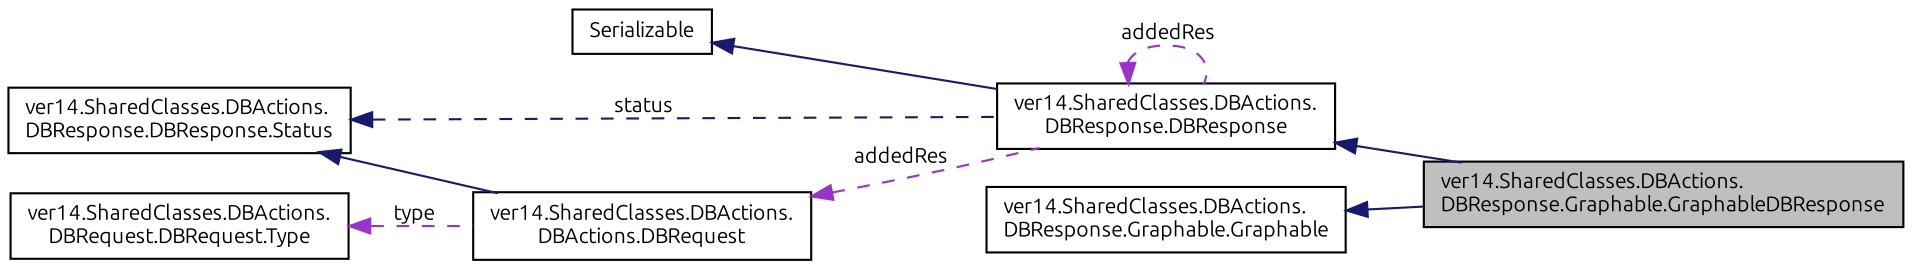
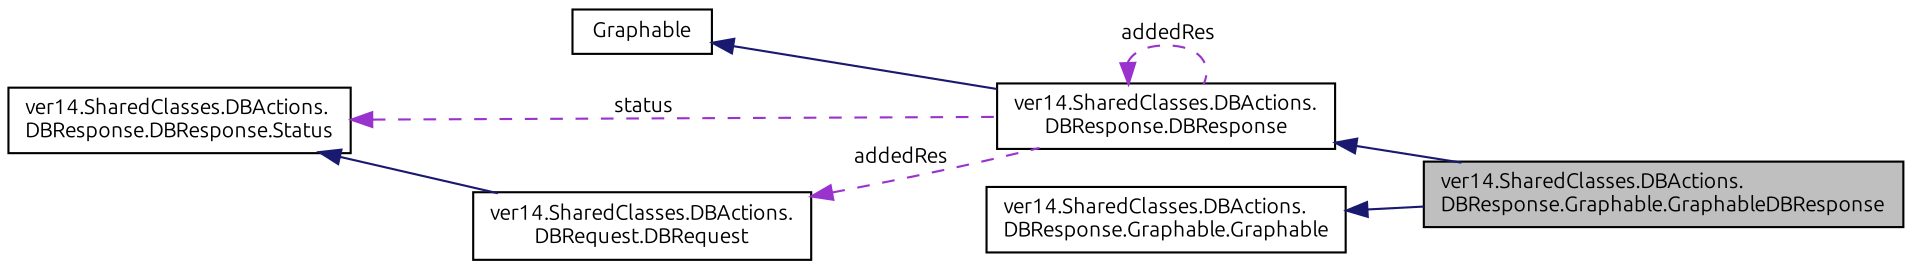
(642, 32) -> (642, 32)
(685, 118) -> (685, 118)
(180, 226) -> none
(642, 226) -> (642, 226)
